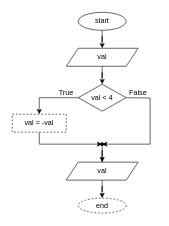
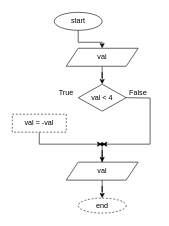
(102, 21) -> (78, 21)
(39, 108) -> none
